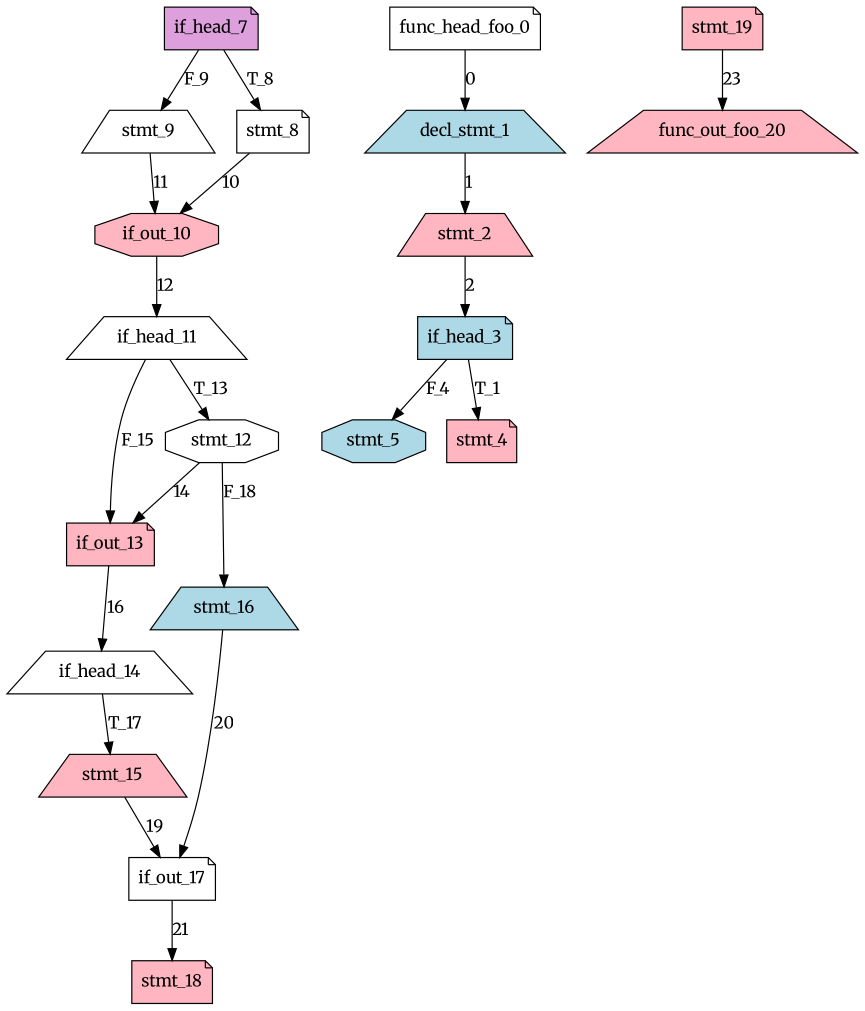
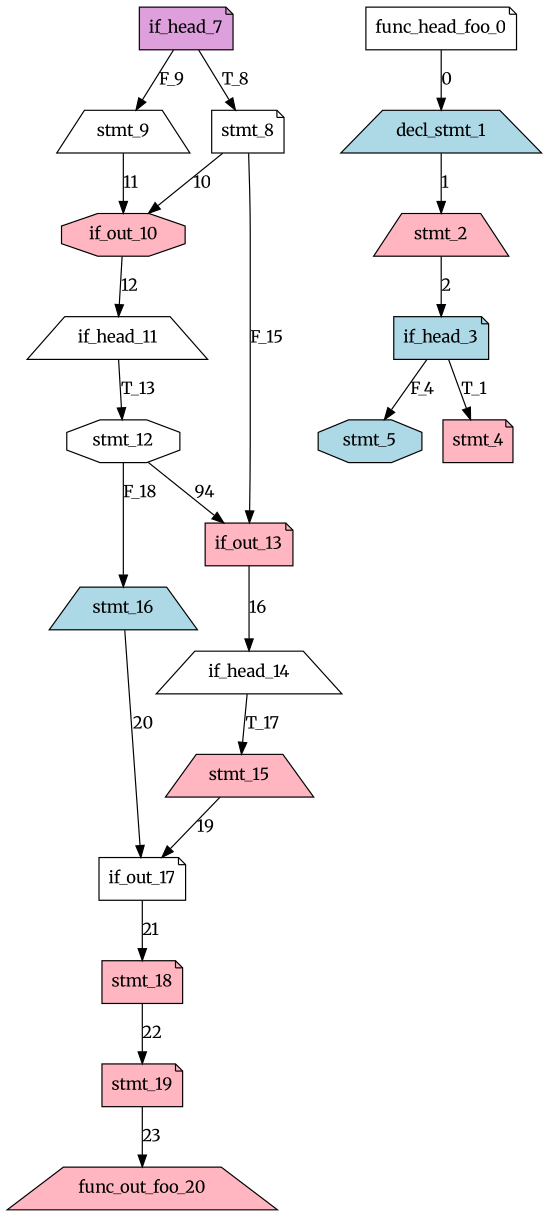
(118, 433) -> (250, 332)
(182, 493) -> (205, 493)
none -> (142, 1028)
